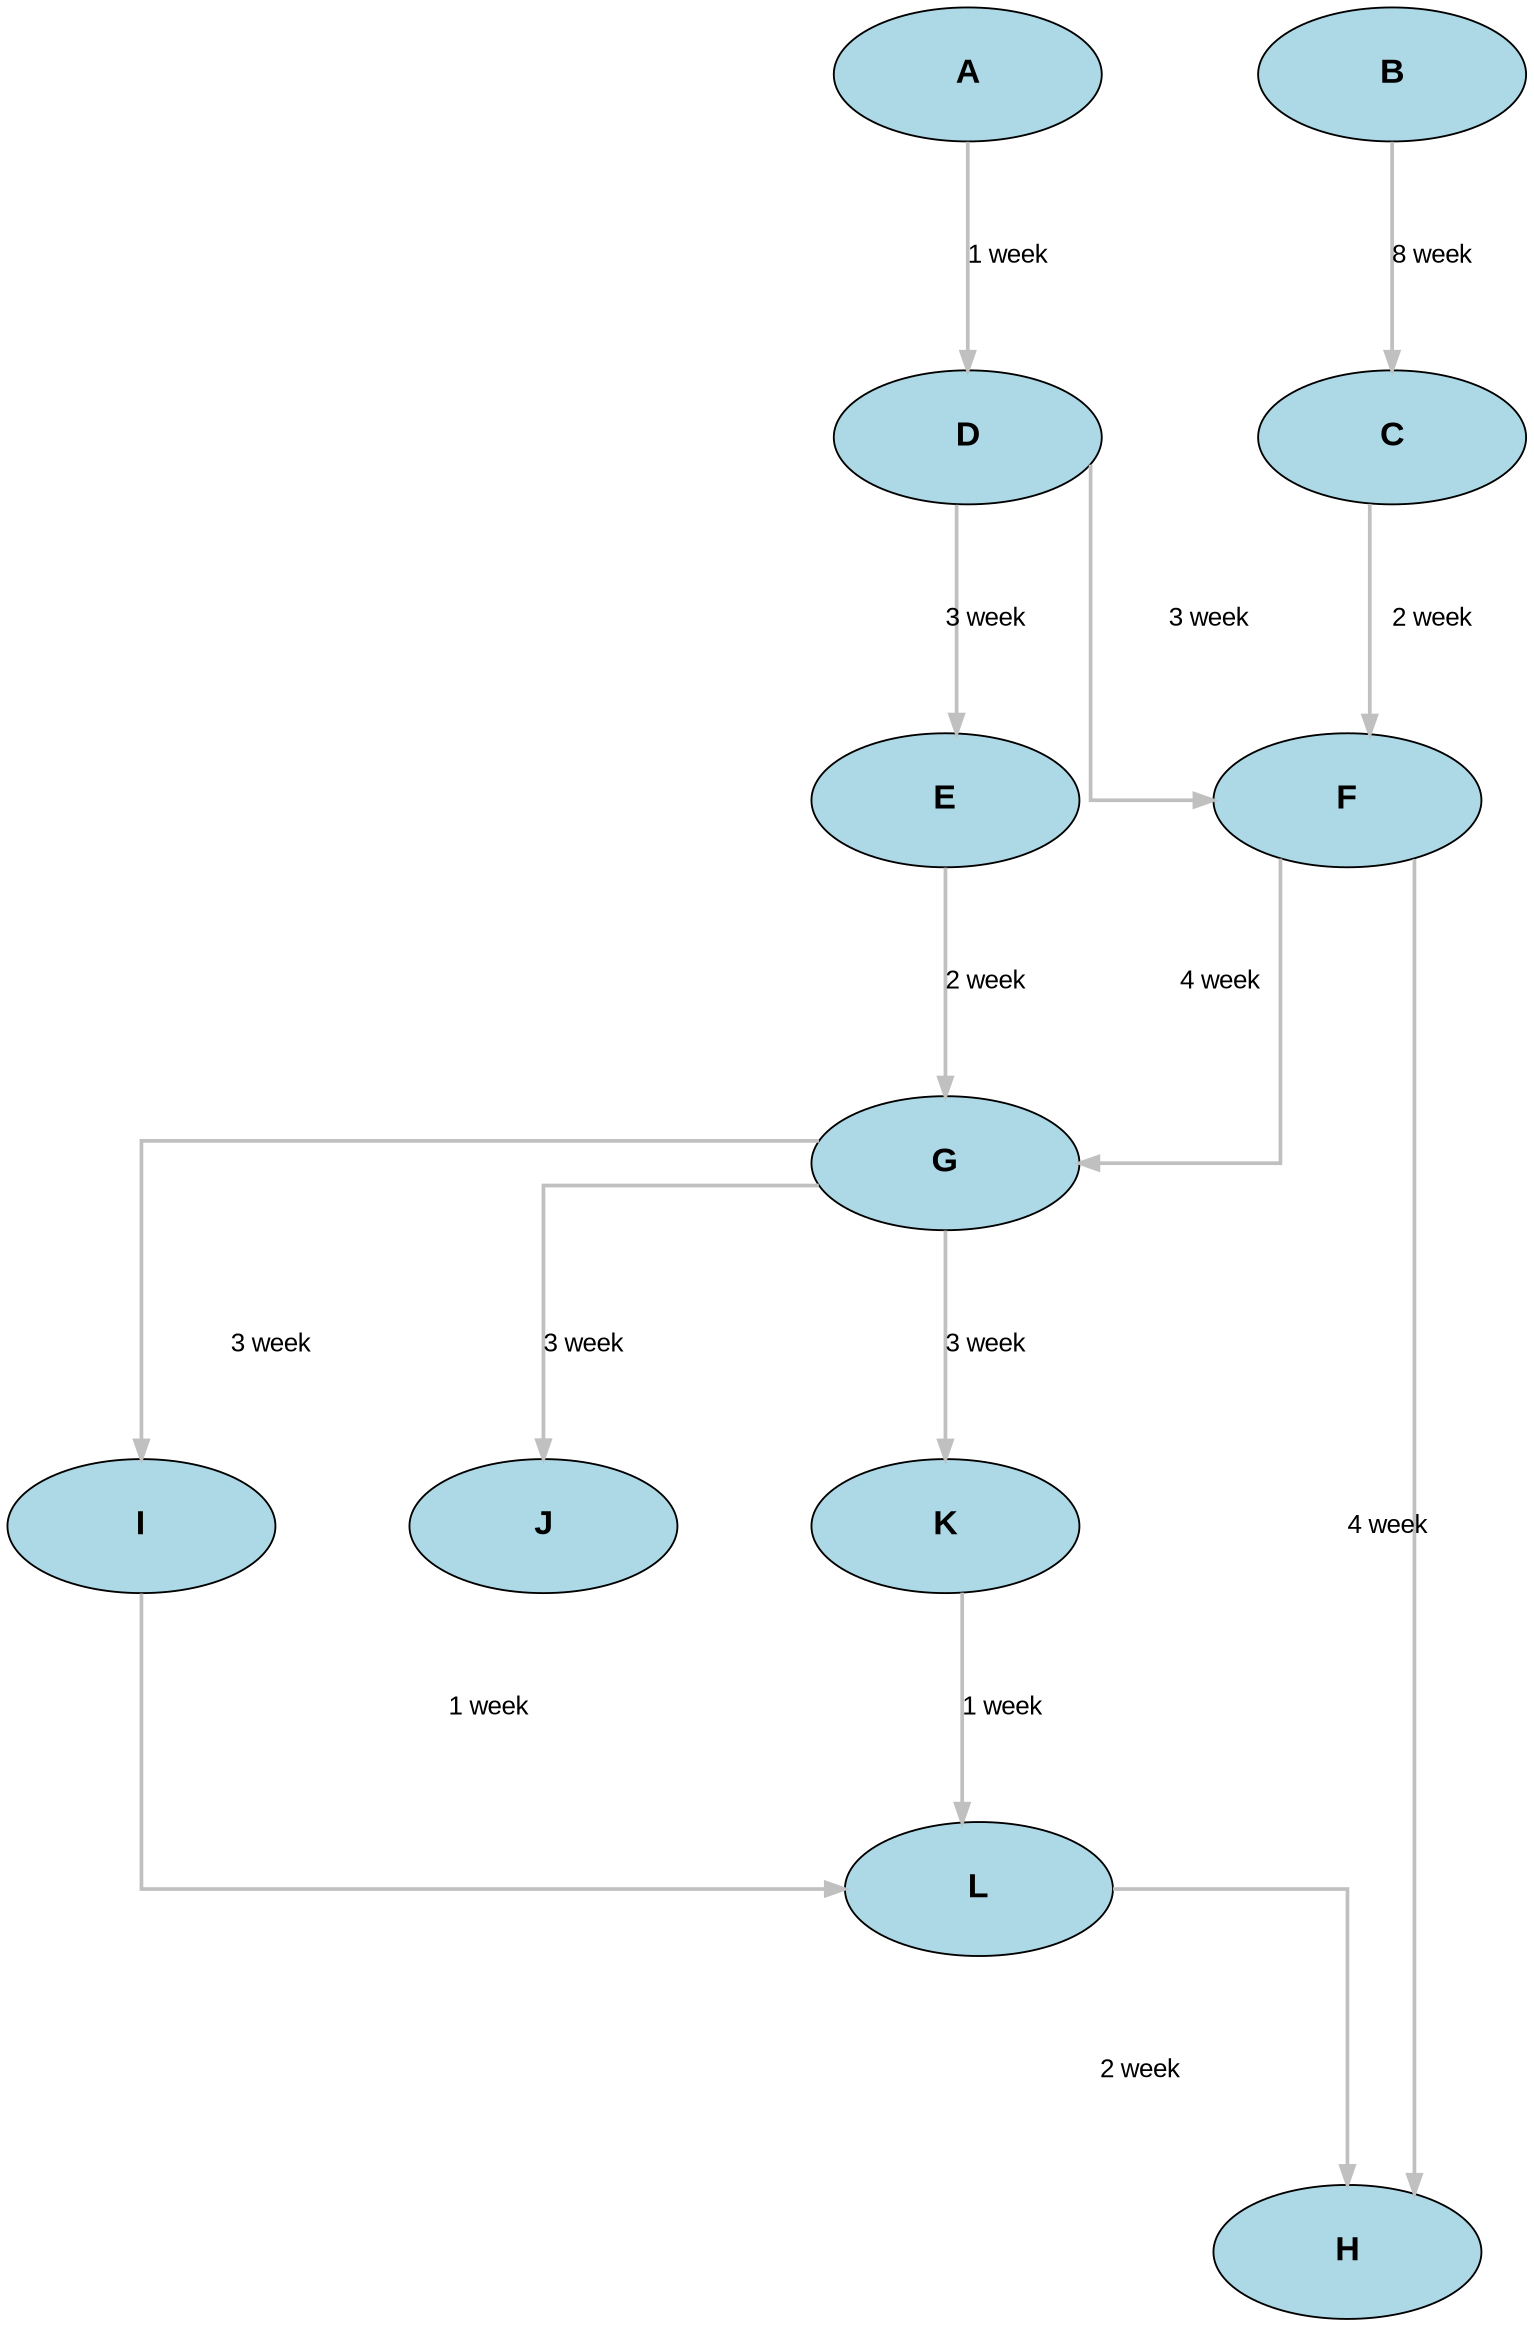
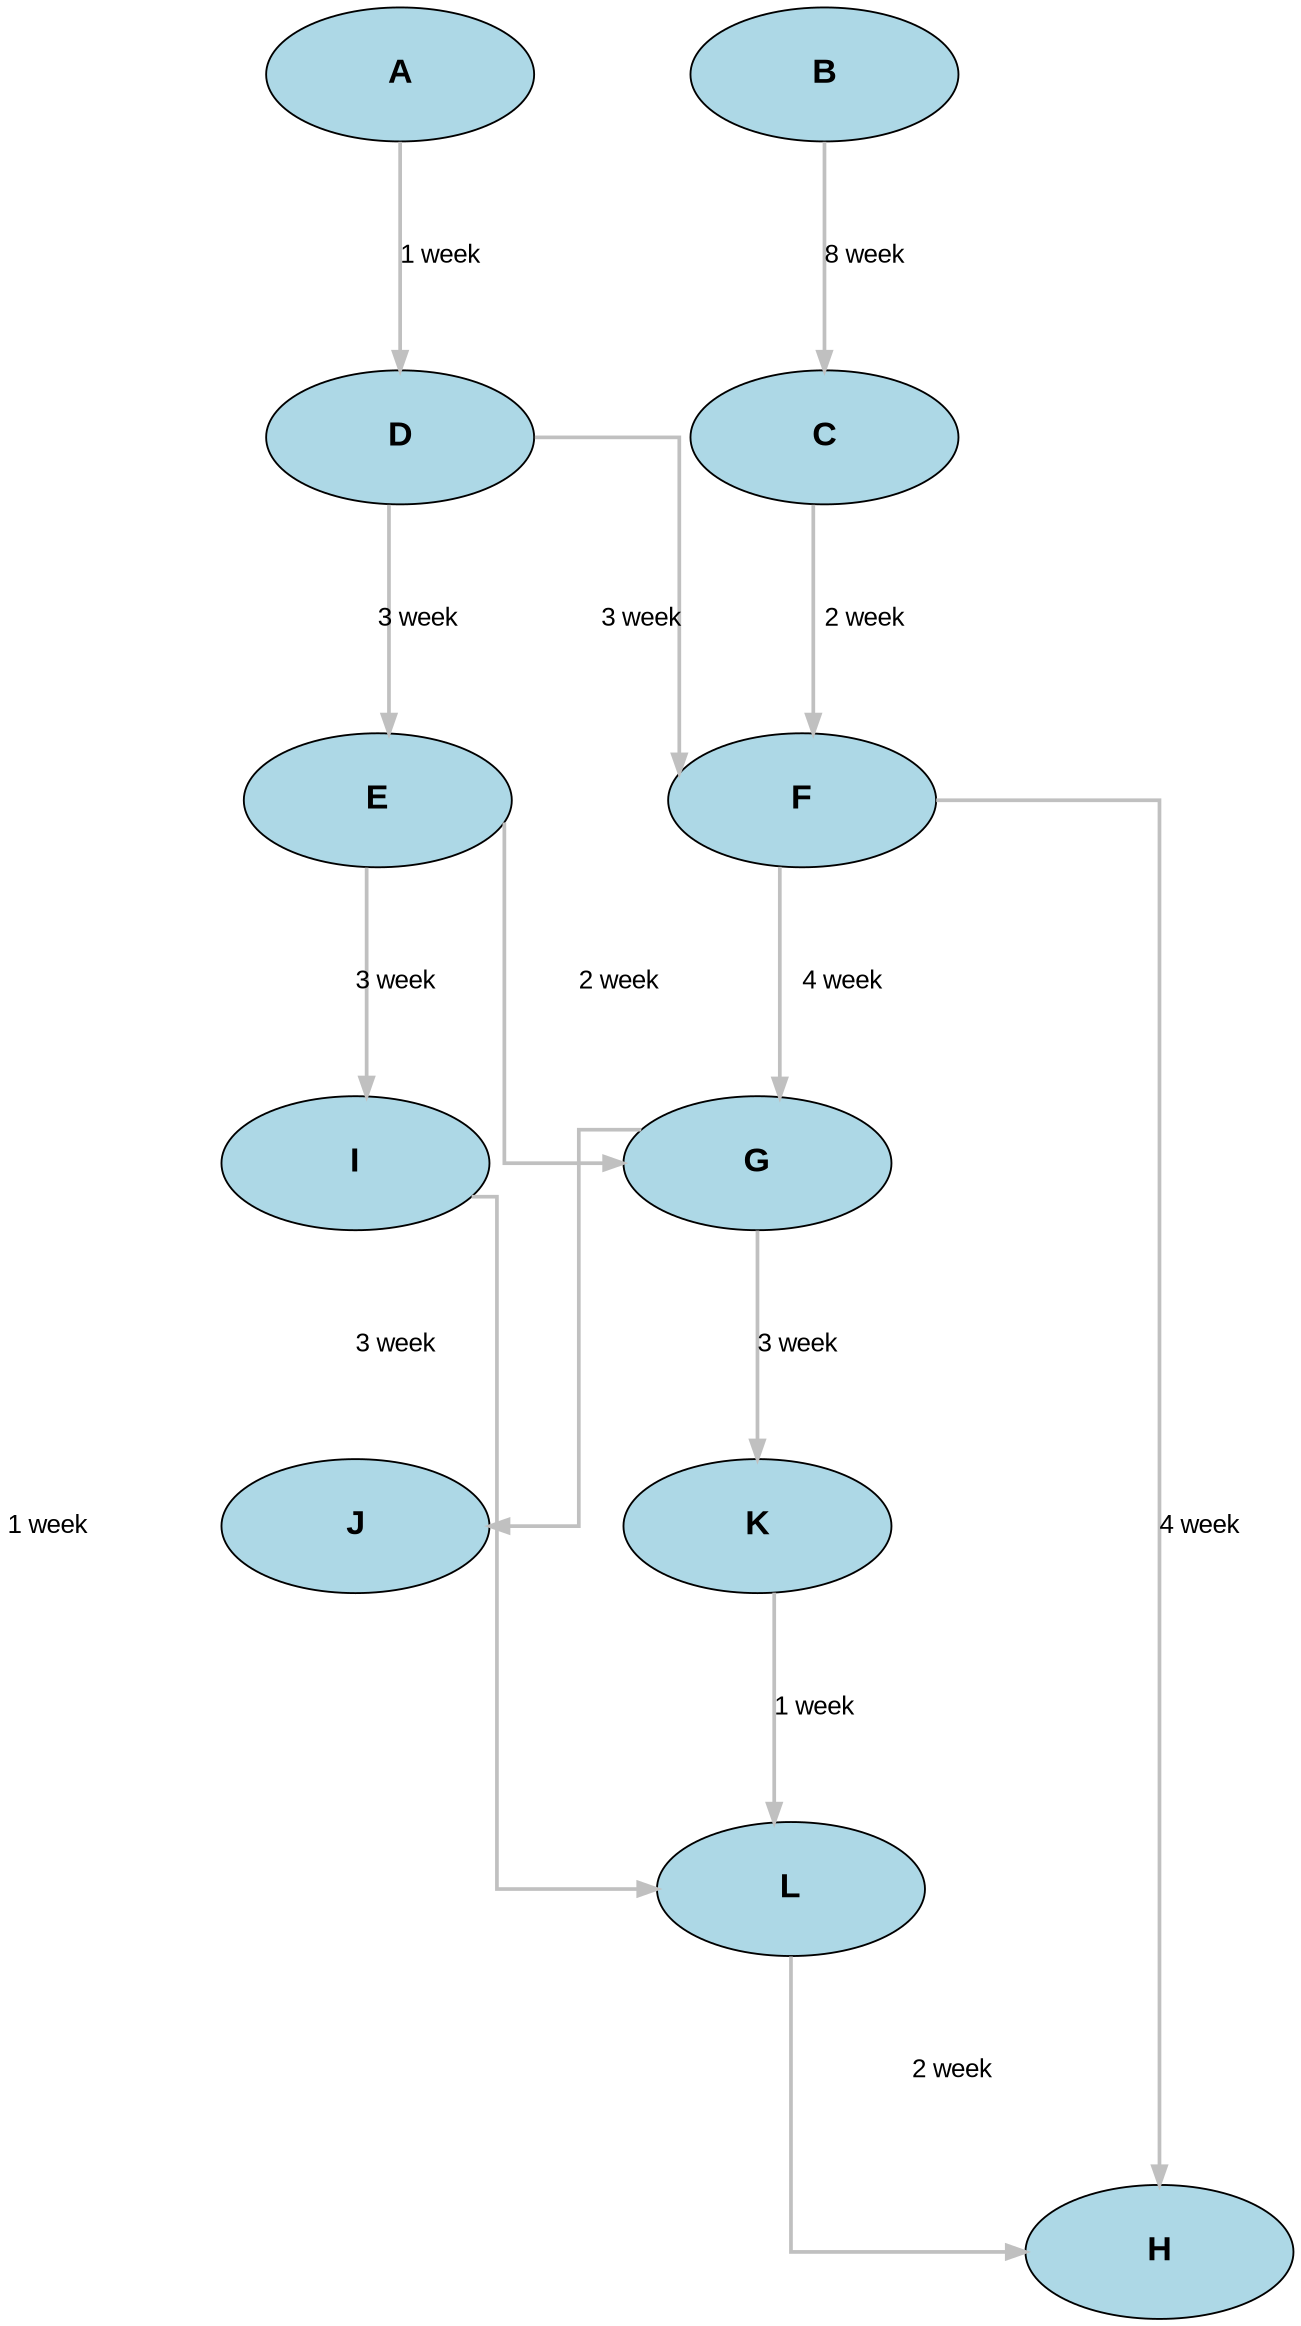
(330, 1141) -> (367, 973)
